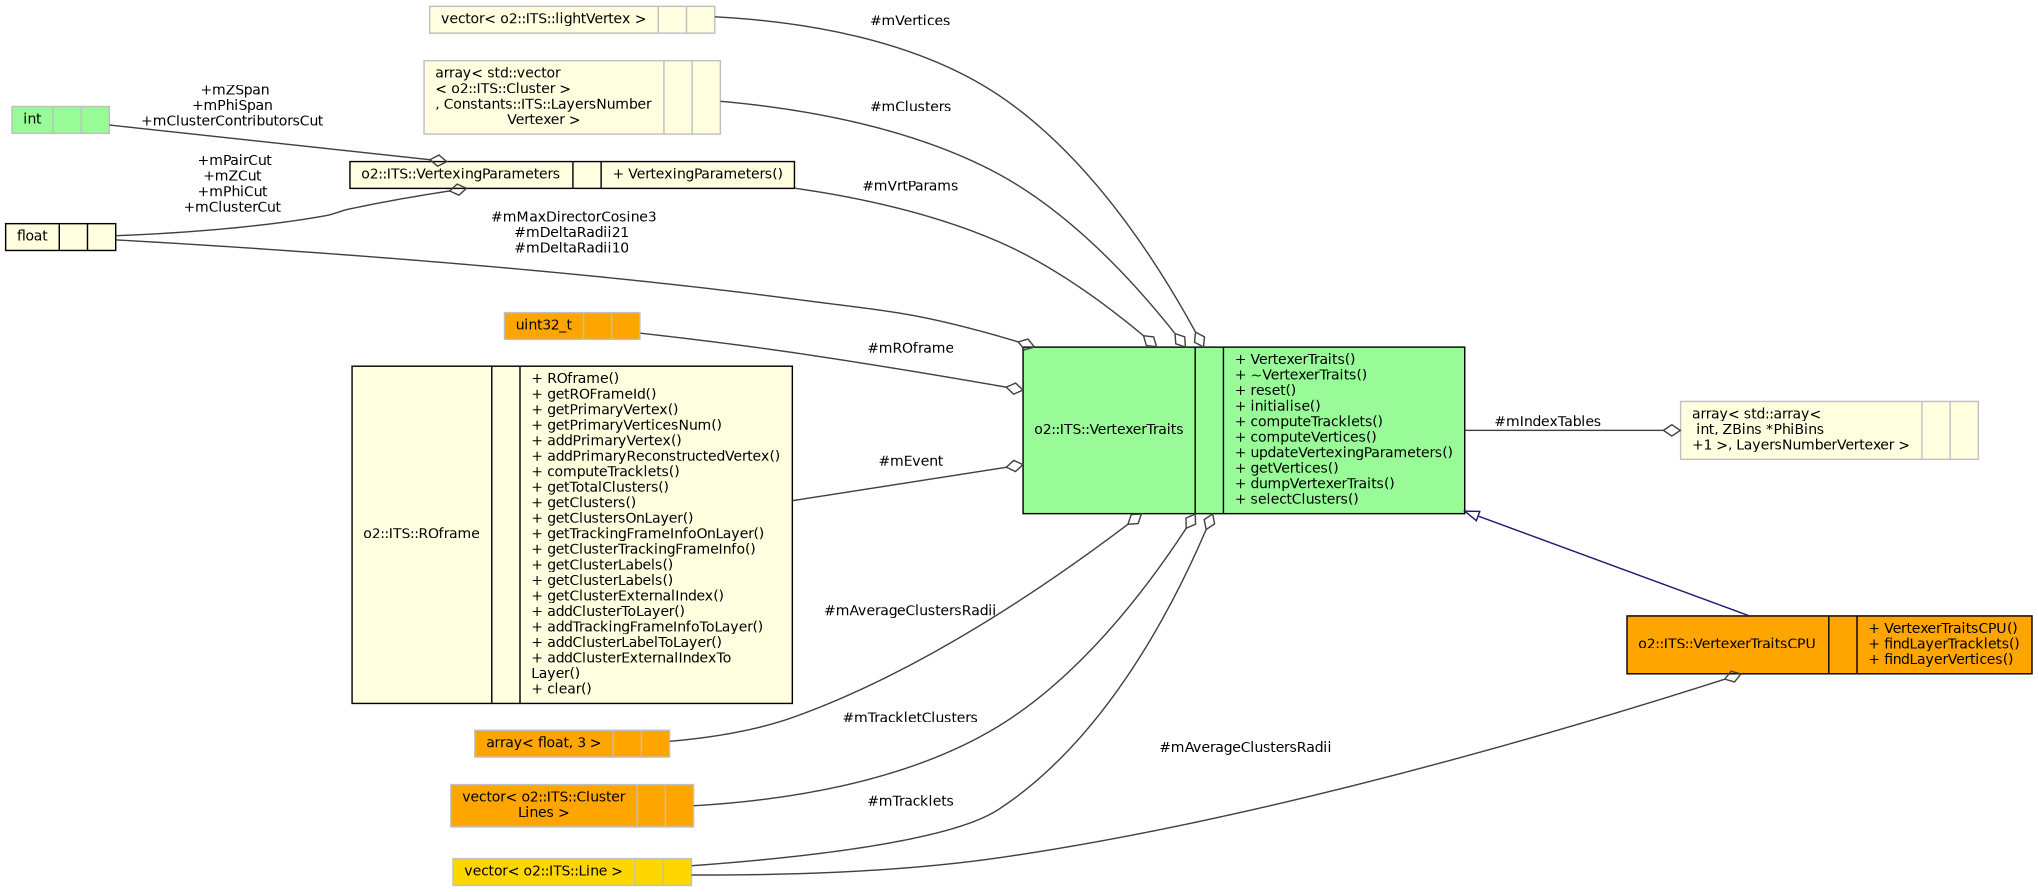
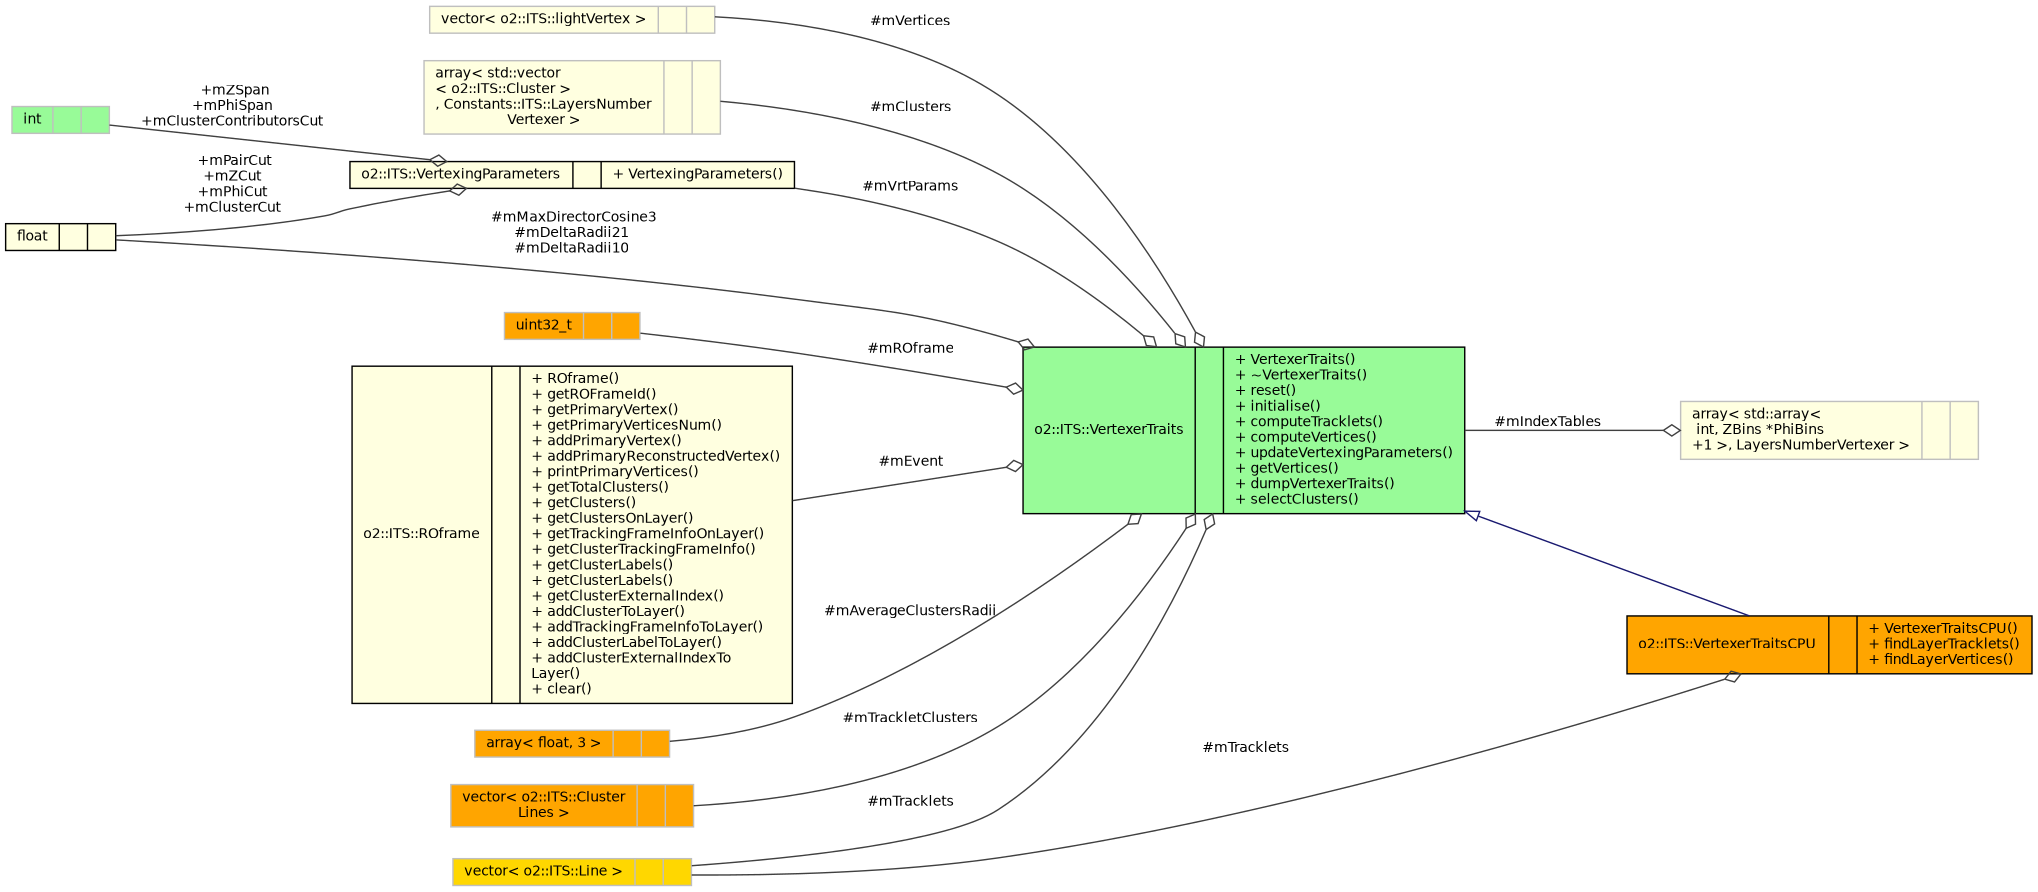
(606, 472) -> (615, 472)
(1244, 749) -> (1244, 749)
